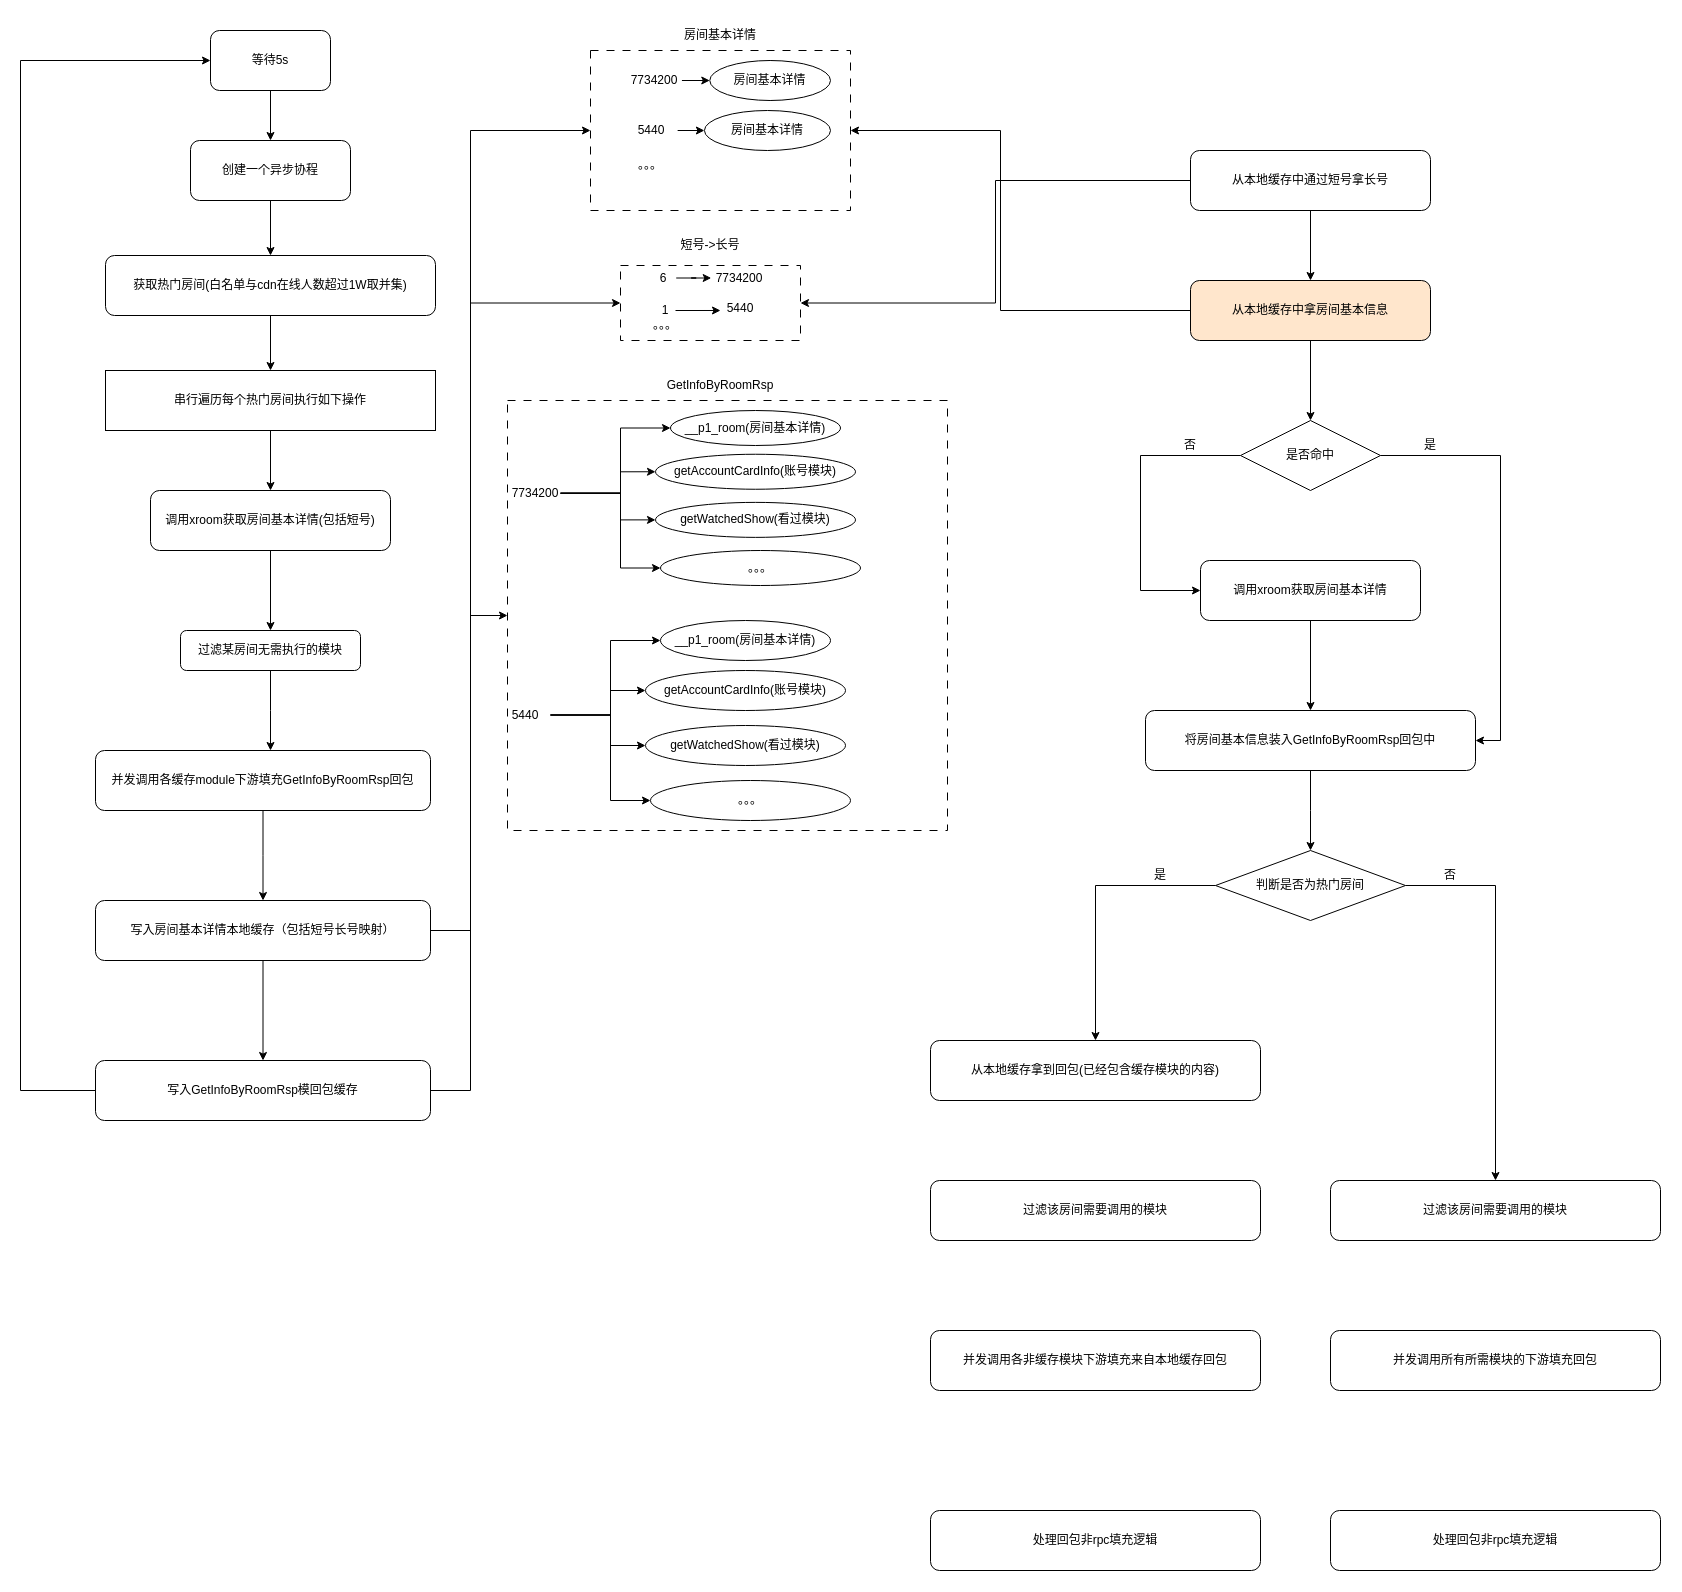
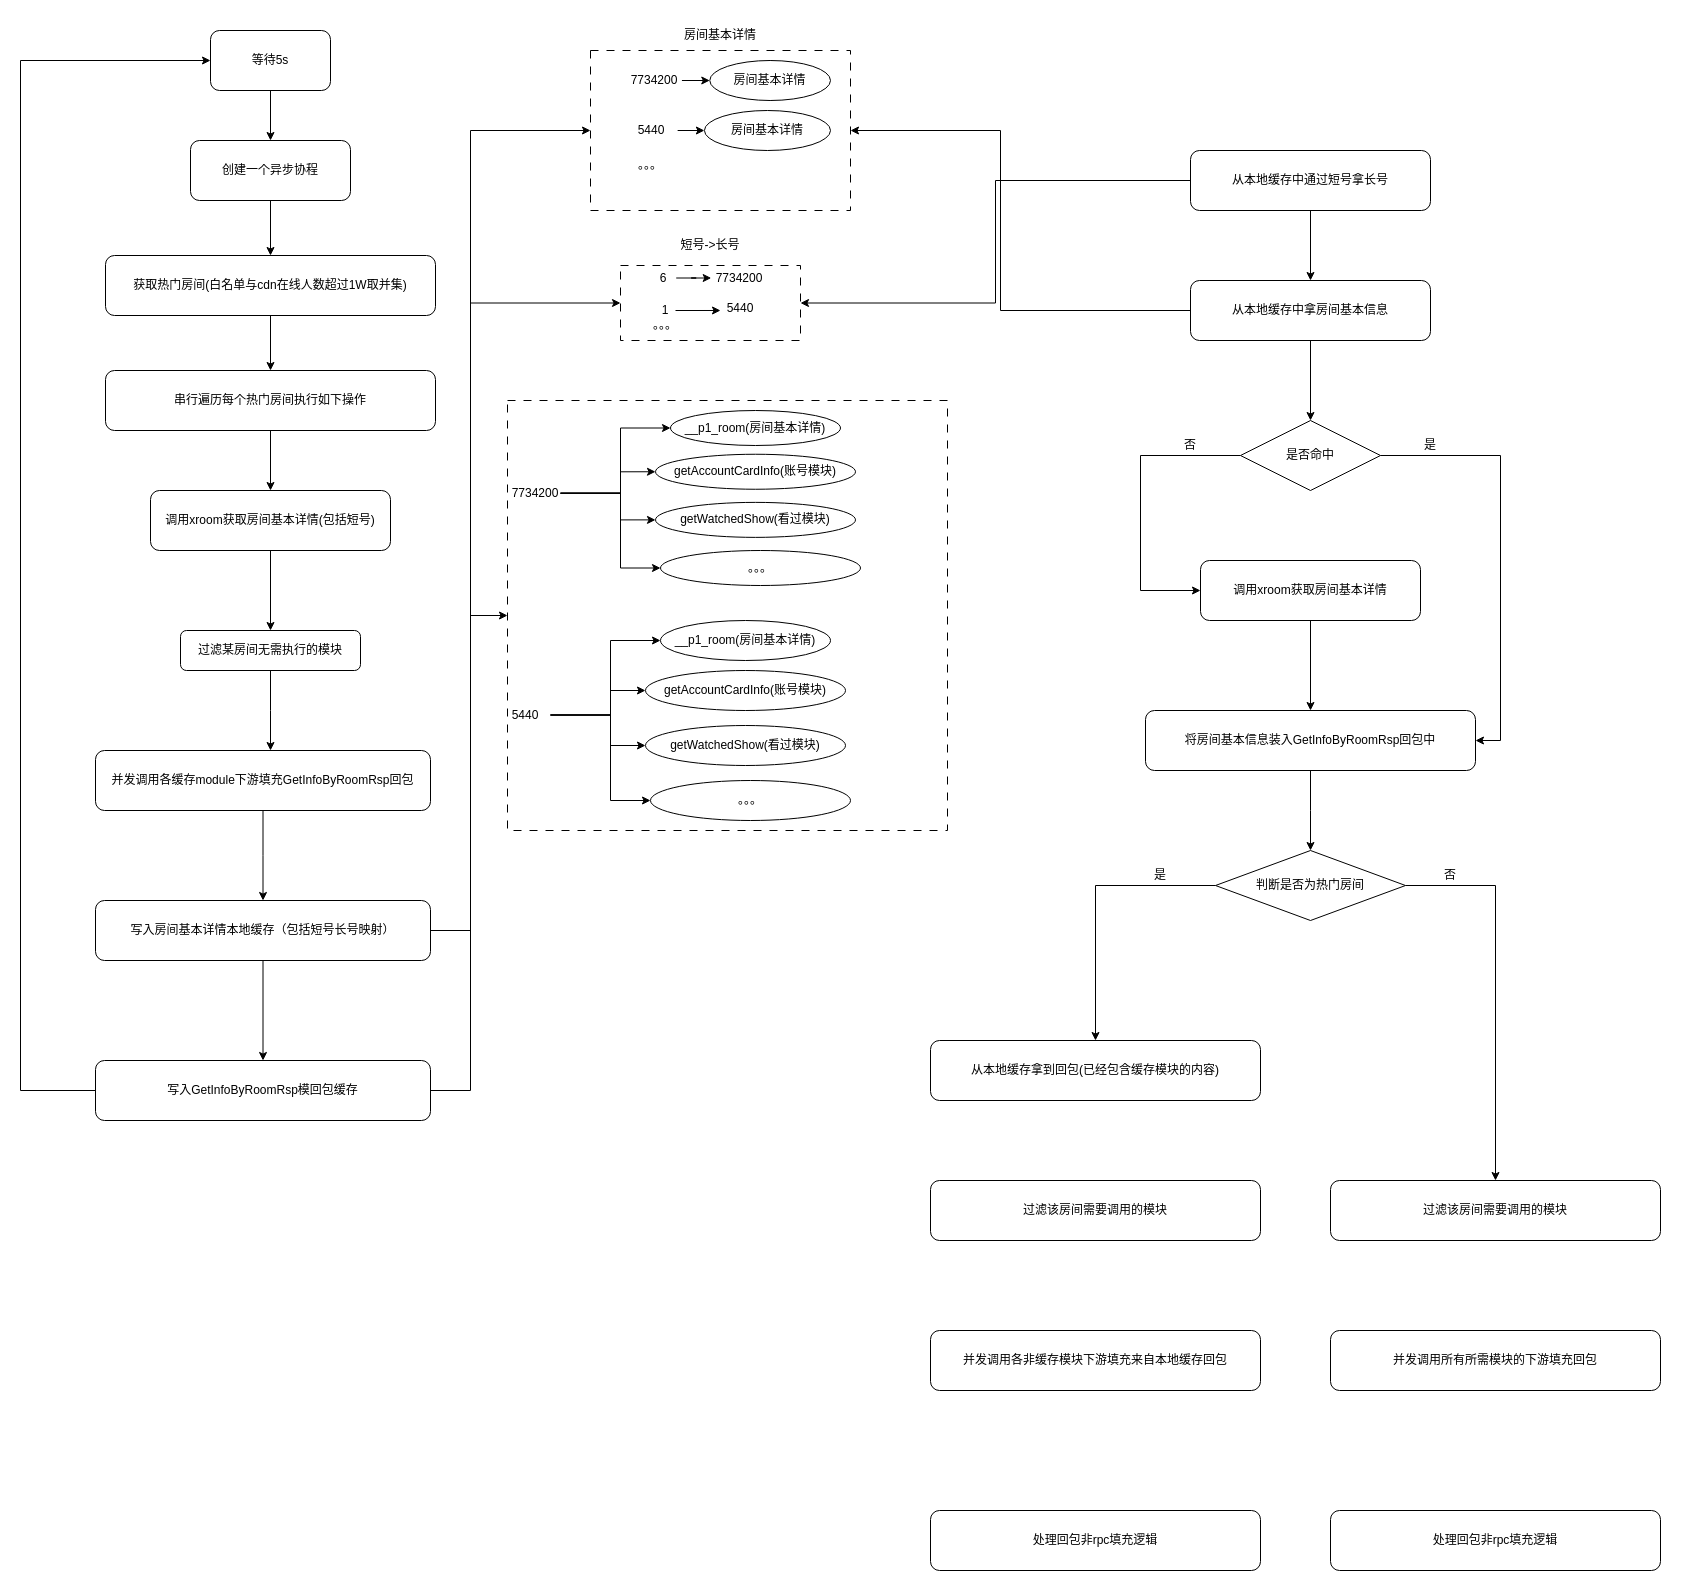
(1311, 311) -> (1311, 311)
(721, 386) -> none
(271, 401) -> (271, 401)
